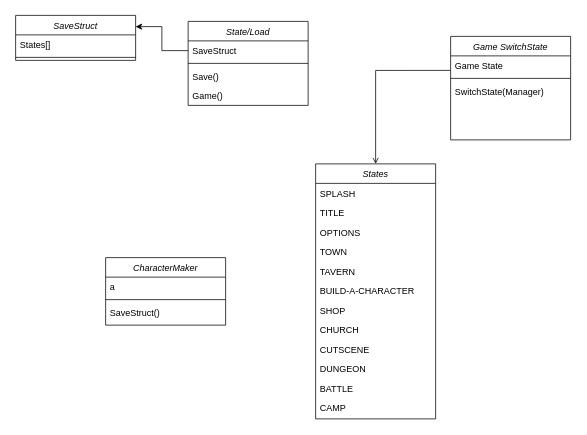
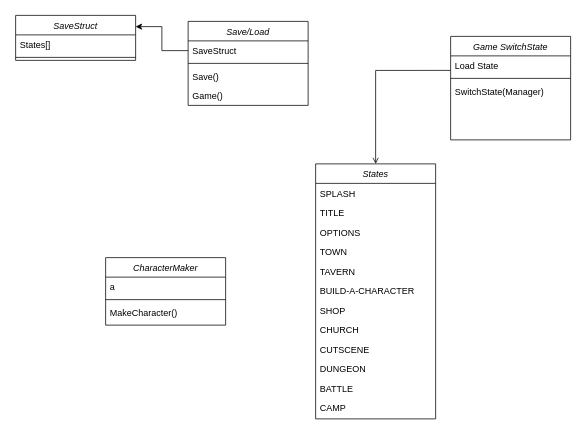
(248, 32) -> (248, 32)
(479, 66) -> (479, 66)
(140, 313) -> (147, 313)
